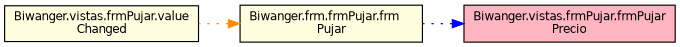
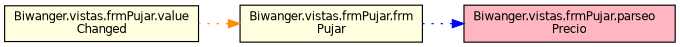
(331, 24) -> (331, 24)
(570, 24) -> (570, 24)
